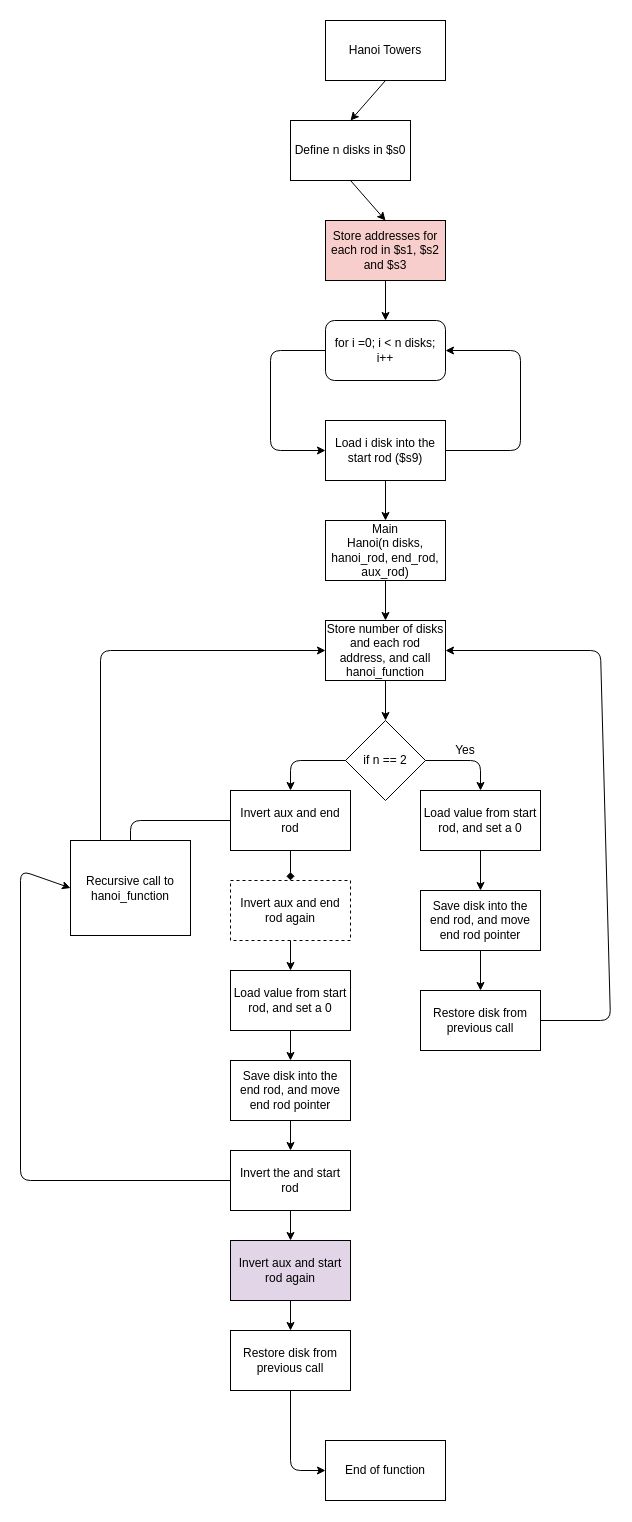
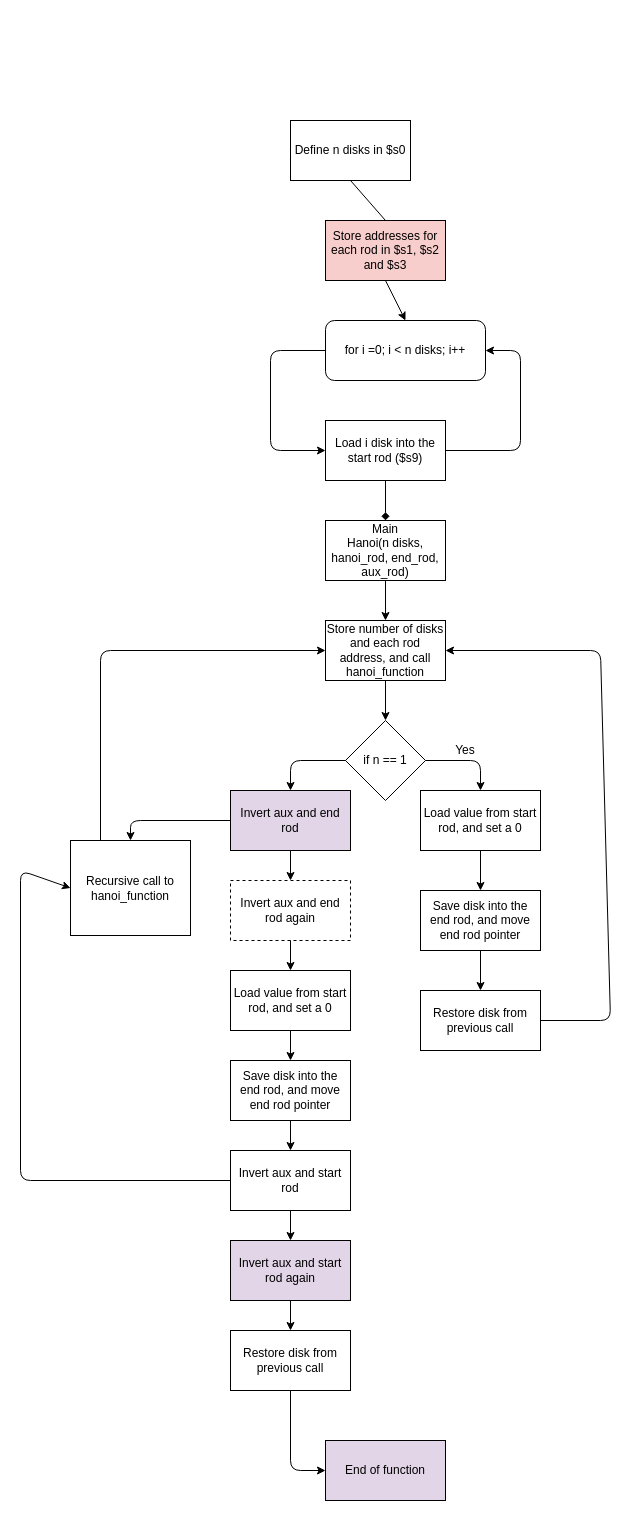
(386, 51) -> none
(370, 98) -> none
(380, 214) -> (382, 217)
(386, 351) -> (406, 351)
(386, 512) -> (386, 511)
(386, 761) -> (386, 761)
(291, 821) -> (291, 821)
(131, 832) -> (131, 826)
(291, 872) -> (291, 872)
(291, 1181) -> (291, 1181)
(386, 1471) -> (386, 1471)
